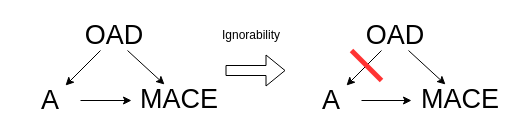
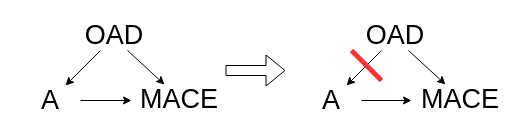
(252, 36) -> none
